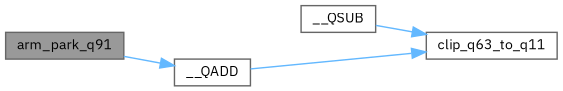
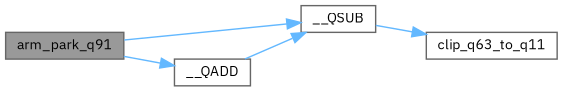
none -> (206, 32)
(331, 61) -> (269, 49)
